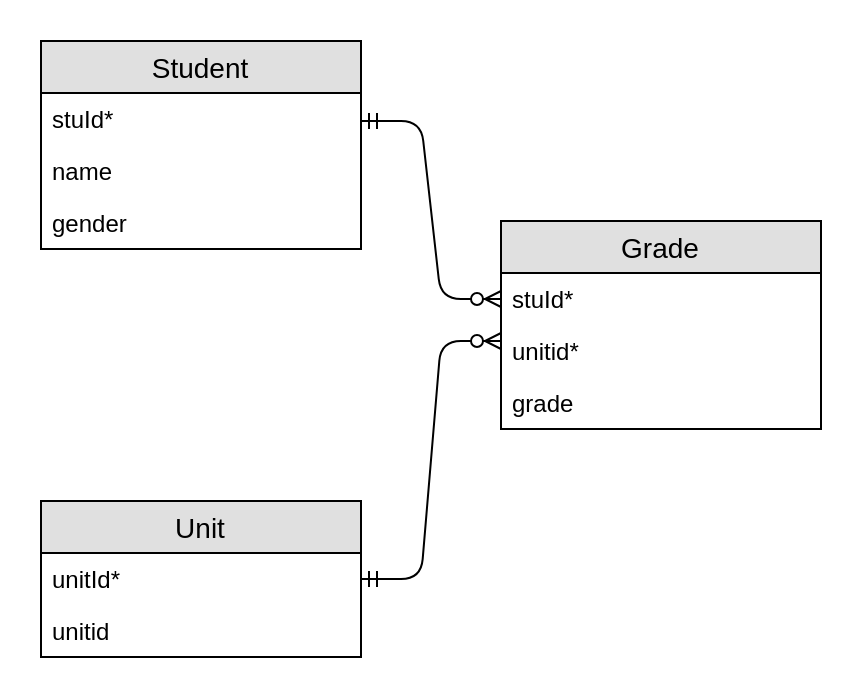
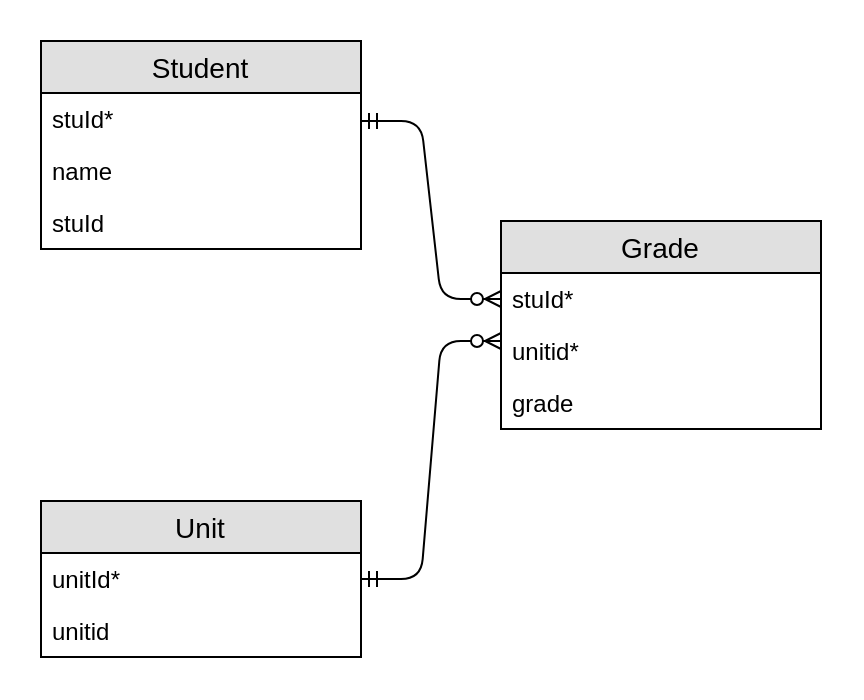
(92, 224) -> (86, 224)
